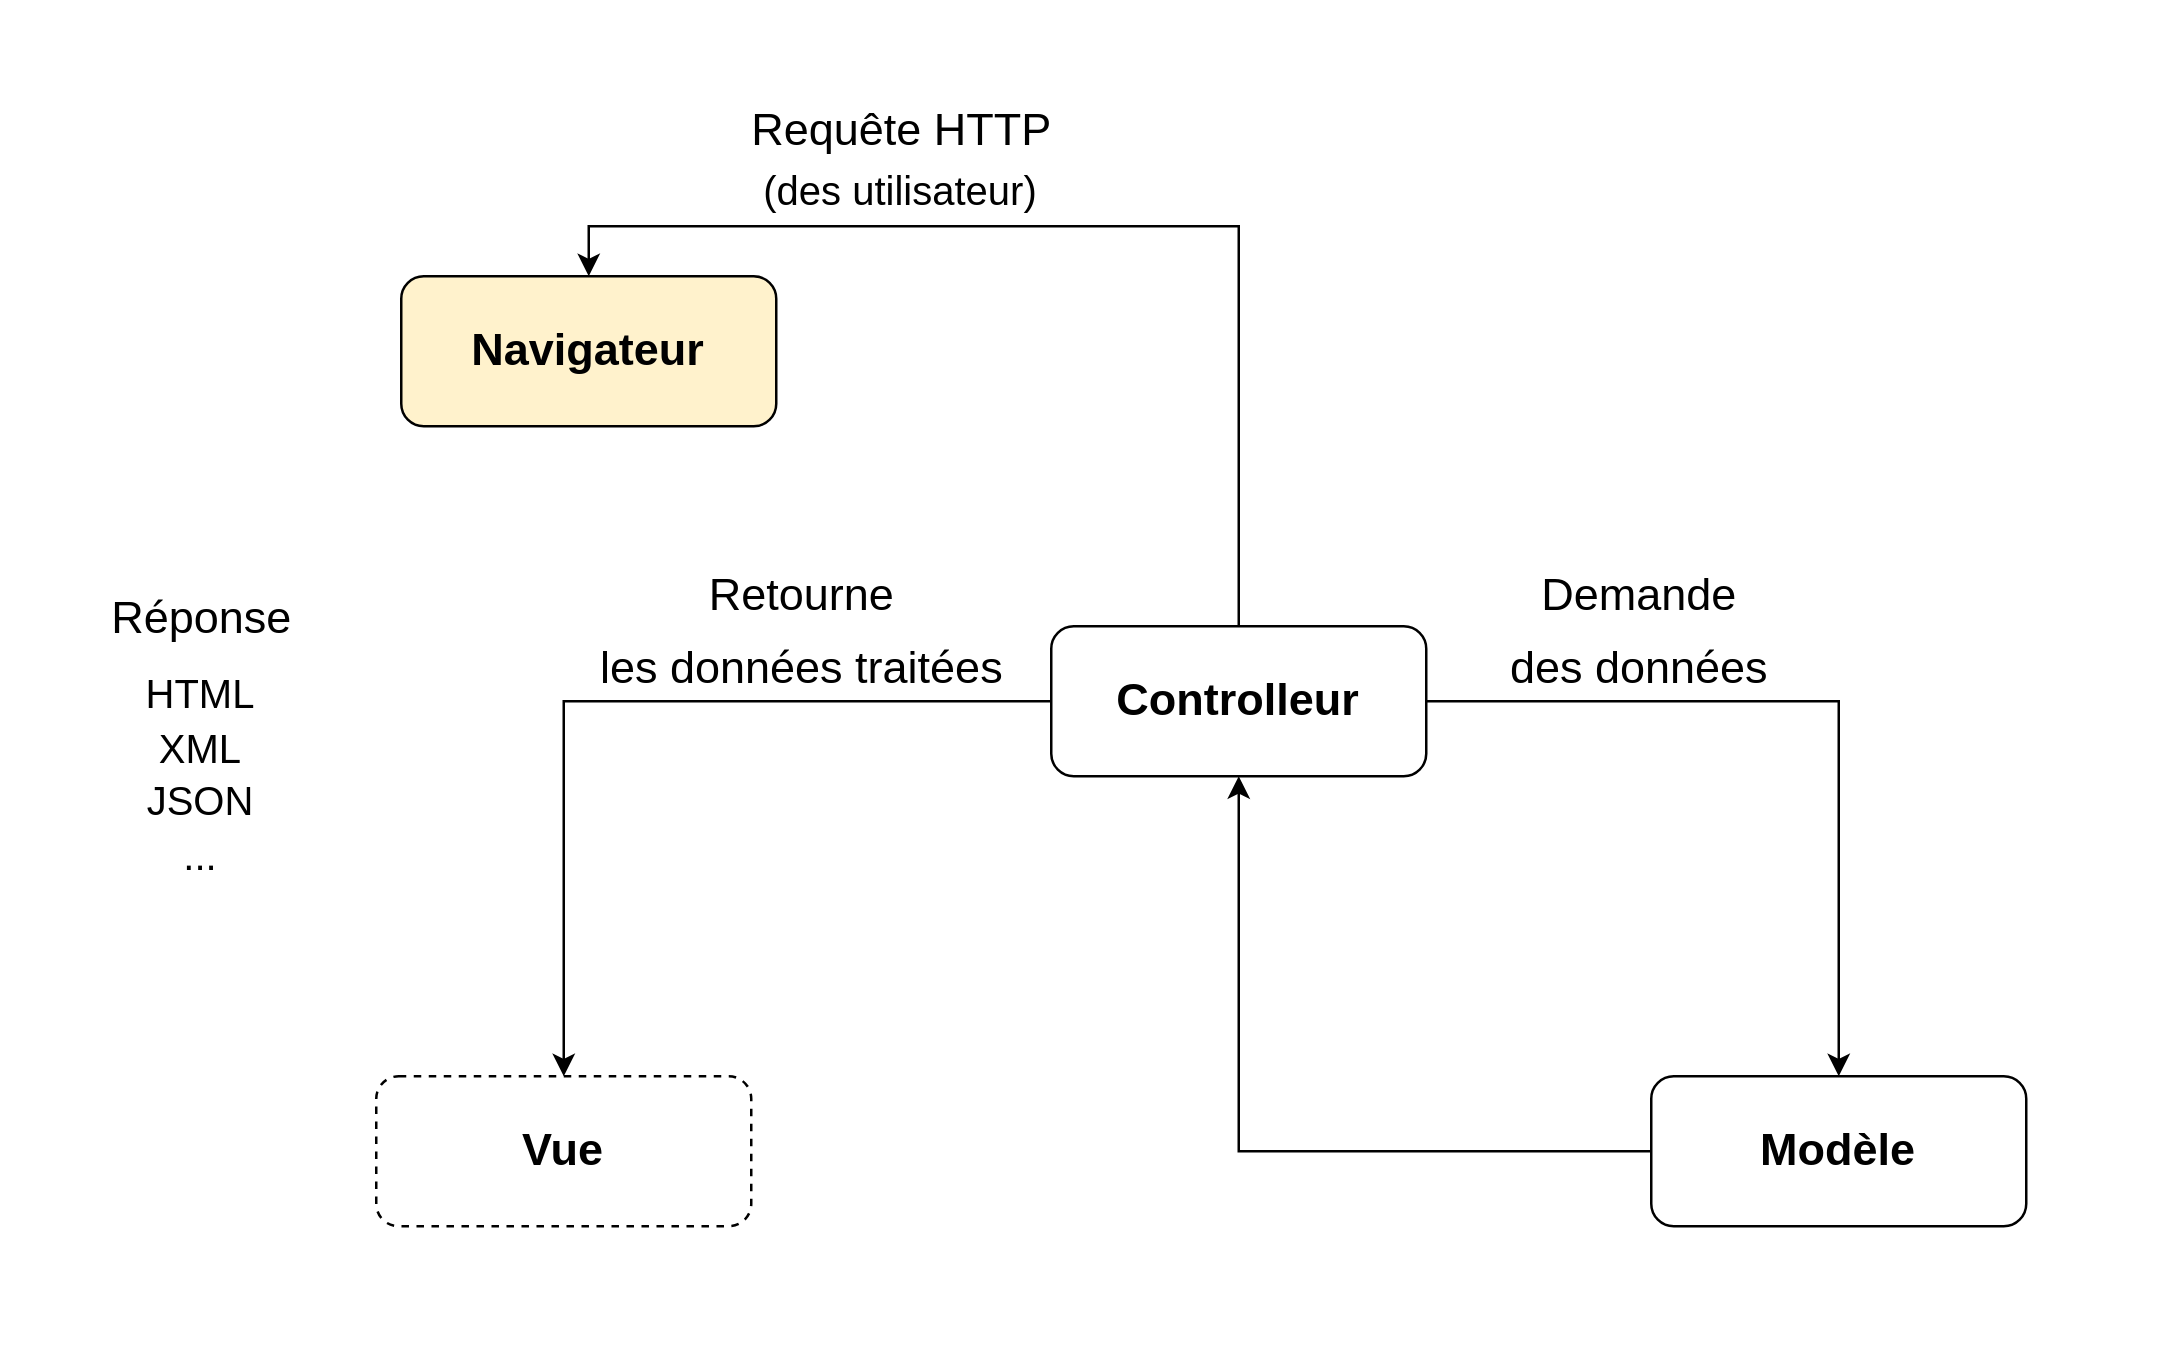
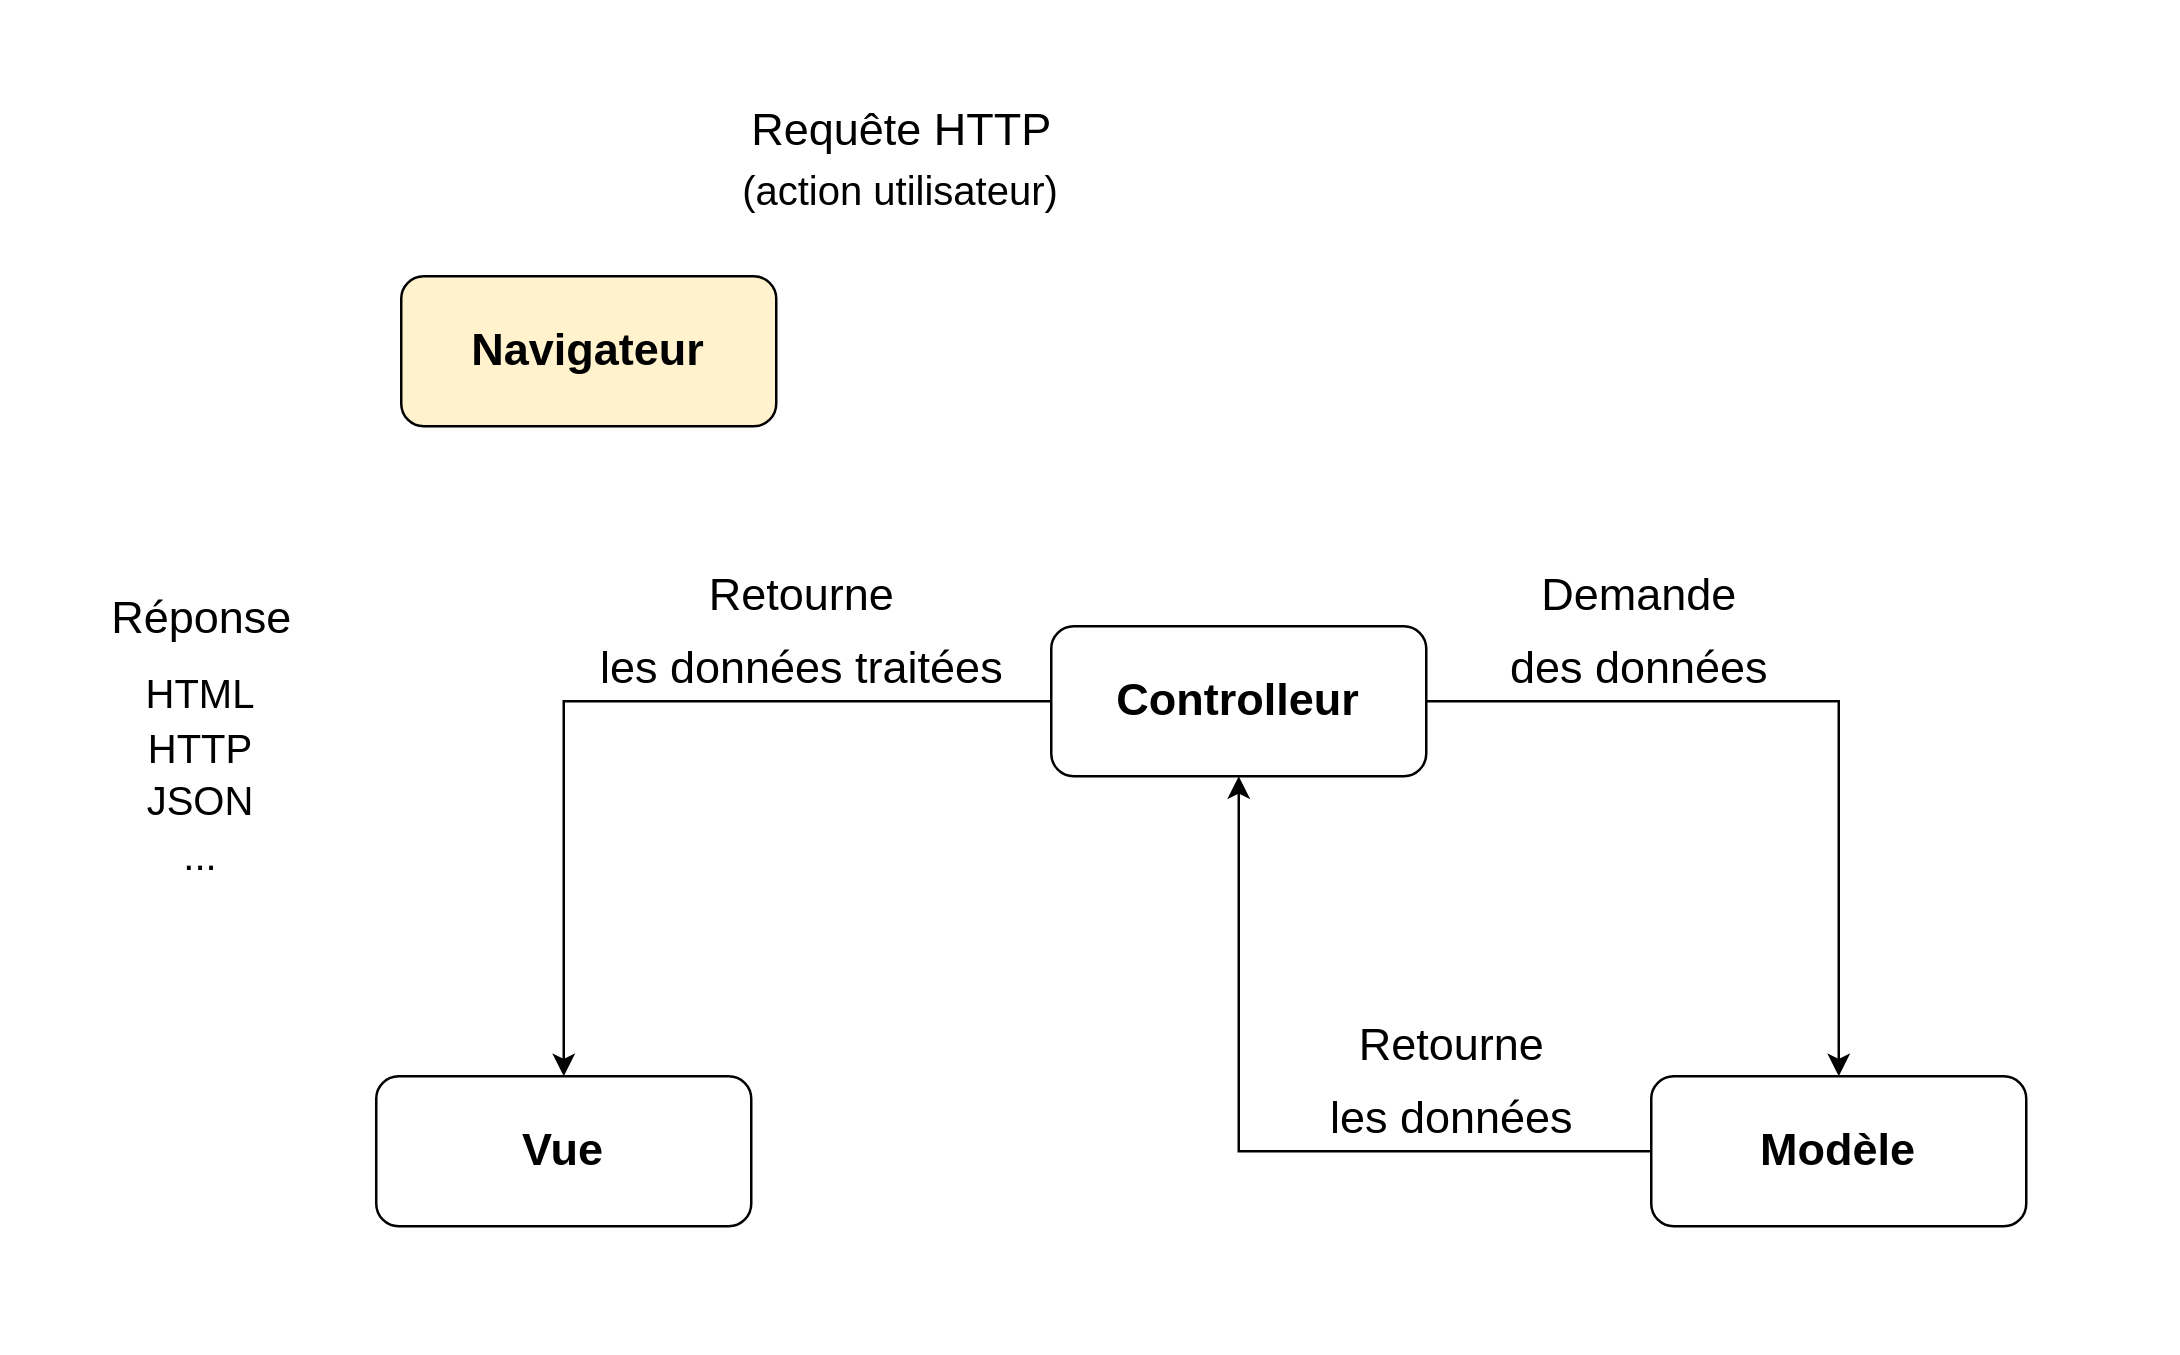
(901, 193) -> (901, 193)
(1097, 226) -> none
(201, 777) -> (201, 777)
none -> (1451, 1076)
(564, 1151) -> (564, 1151)
